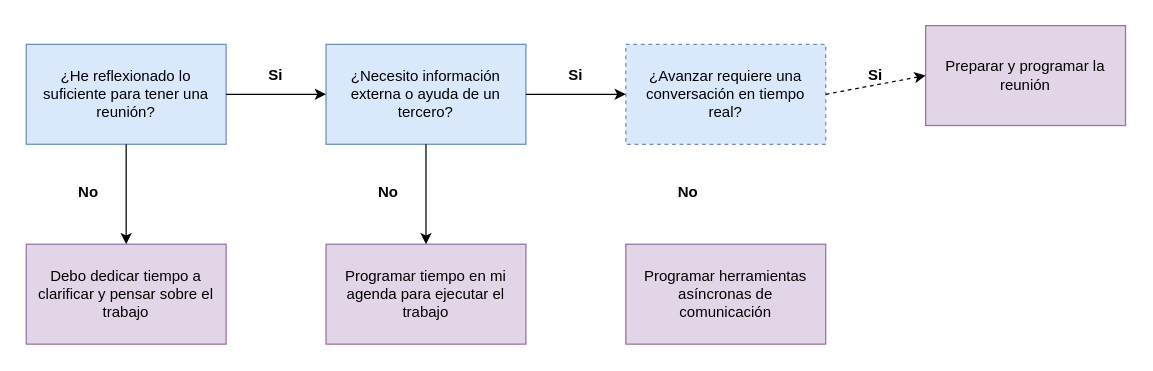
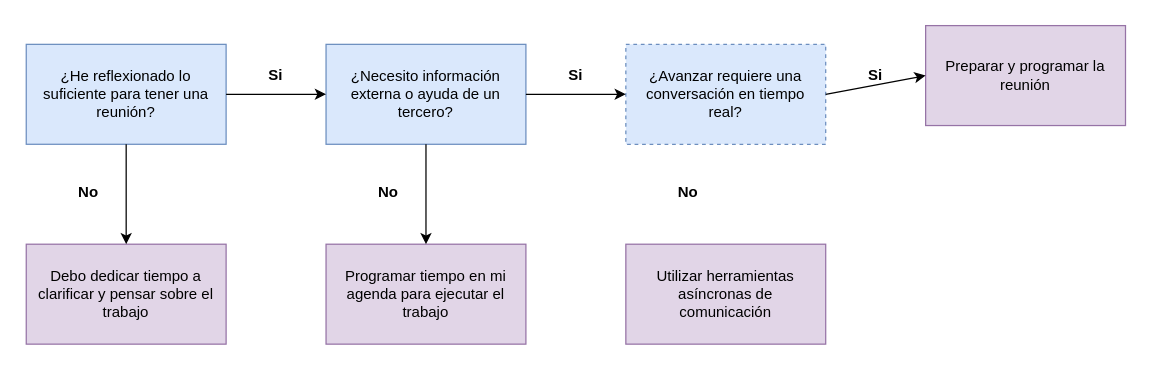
(870, 86) -> (870, 86)
(726, 294) -> (726, 294)
